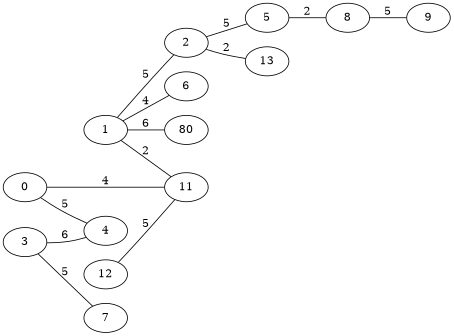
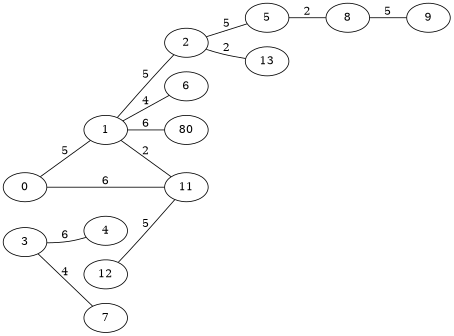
(106, 181) -> (106, 181)
(63, 212) -> (65, 159)
(65, 272) -> (65, 272)
